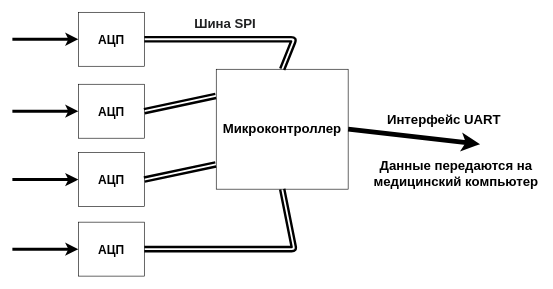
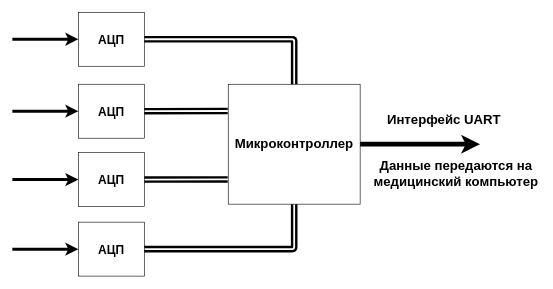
(225, 24) -> none
(282, 129) -> (294, 144)
